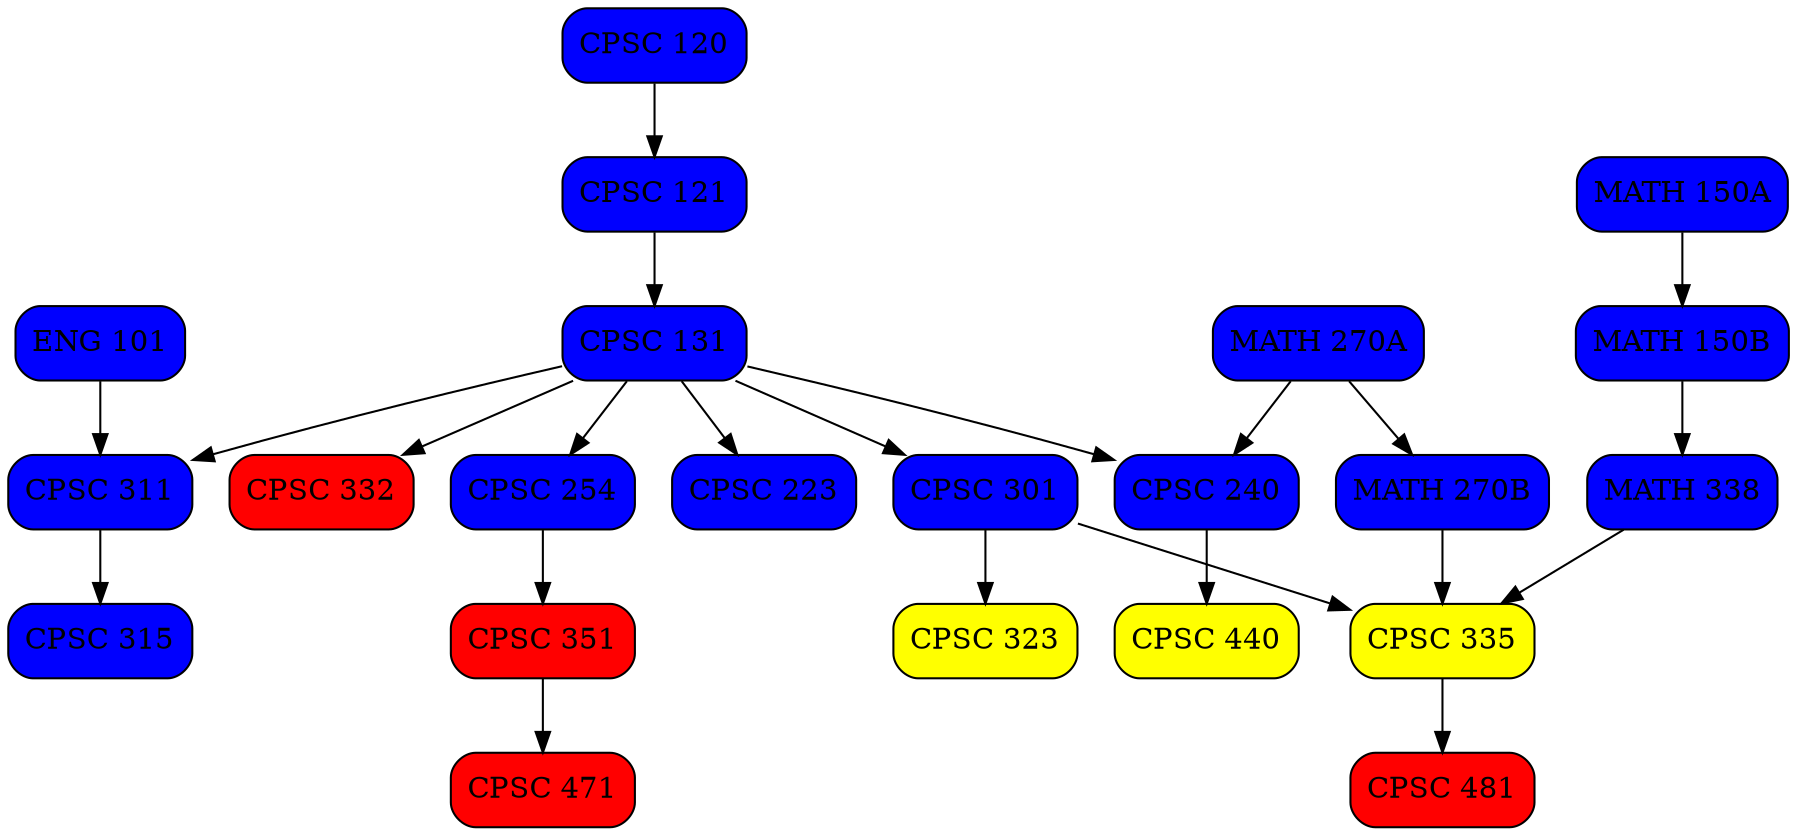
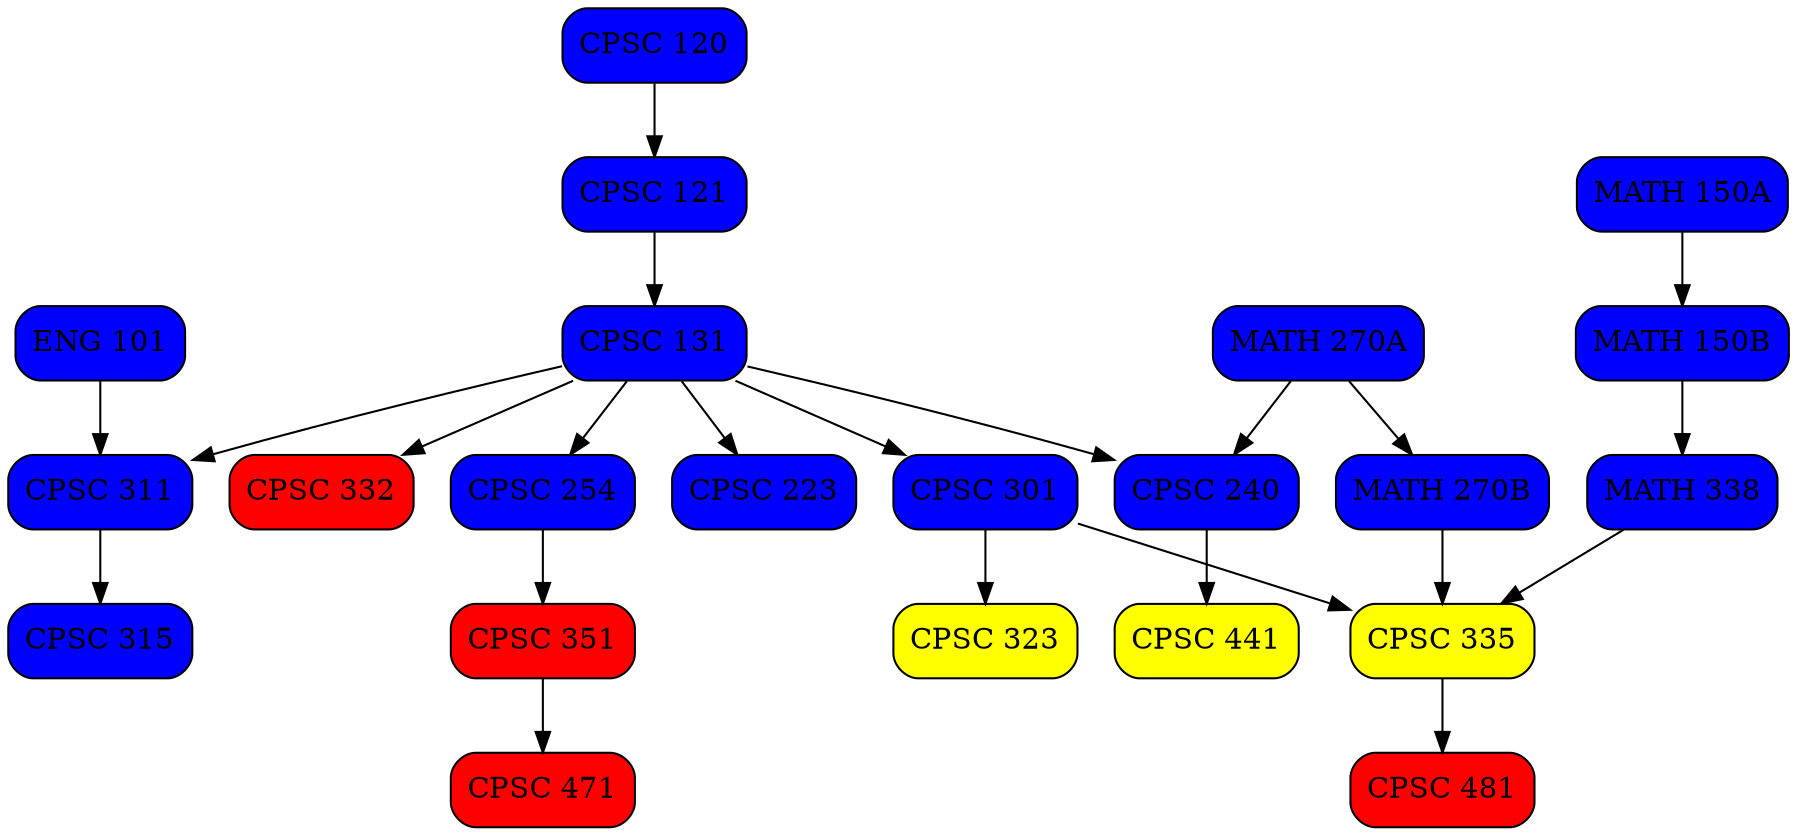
(1207, 641) -> (1207, 641)
